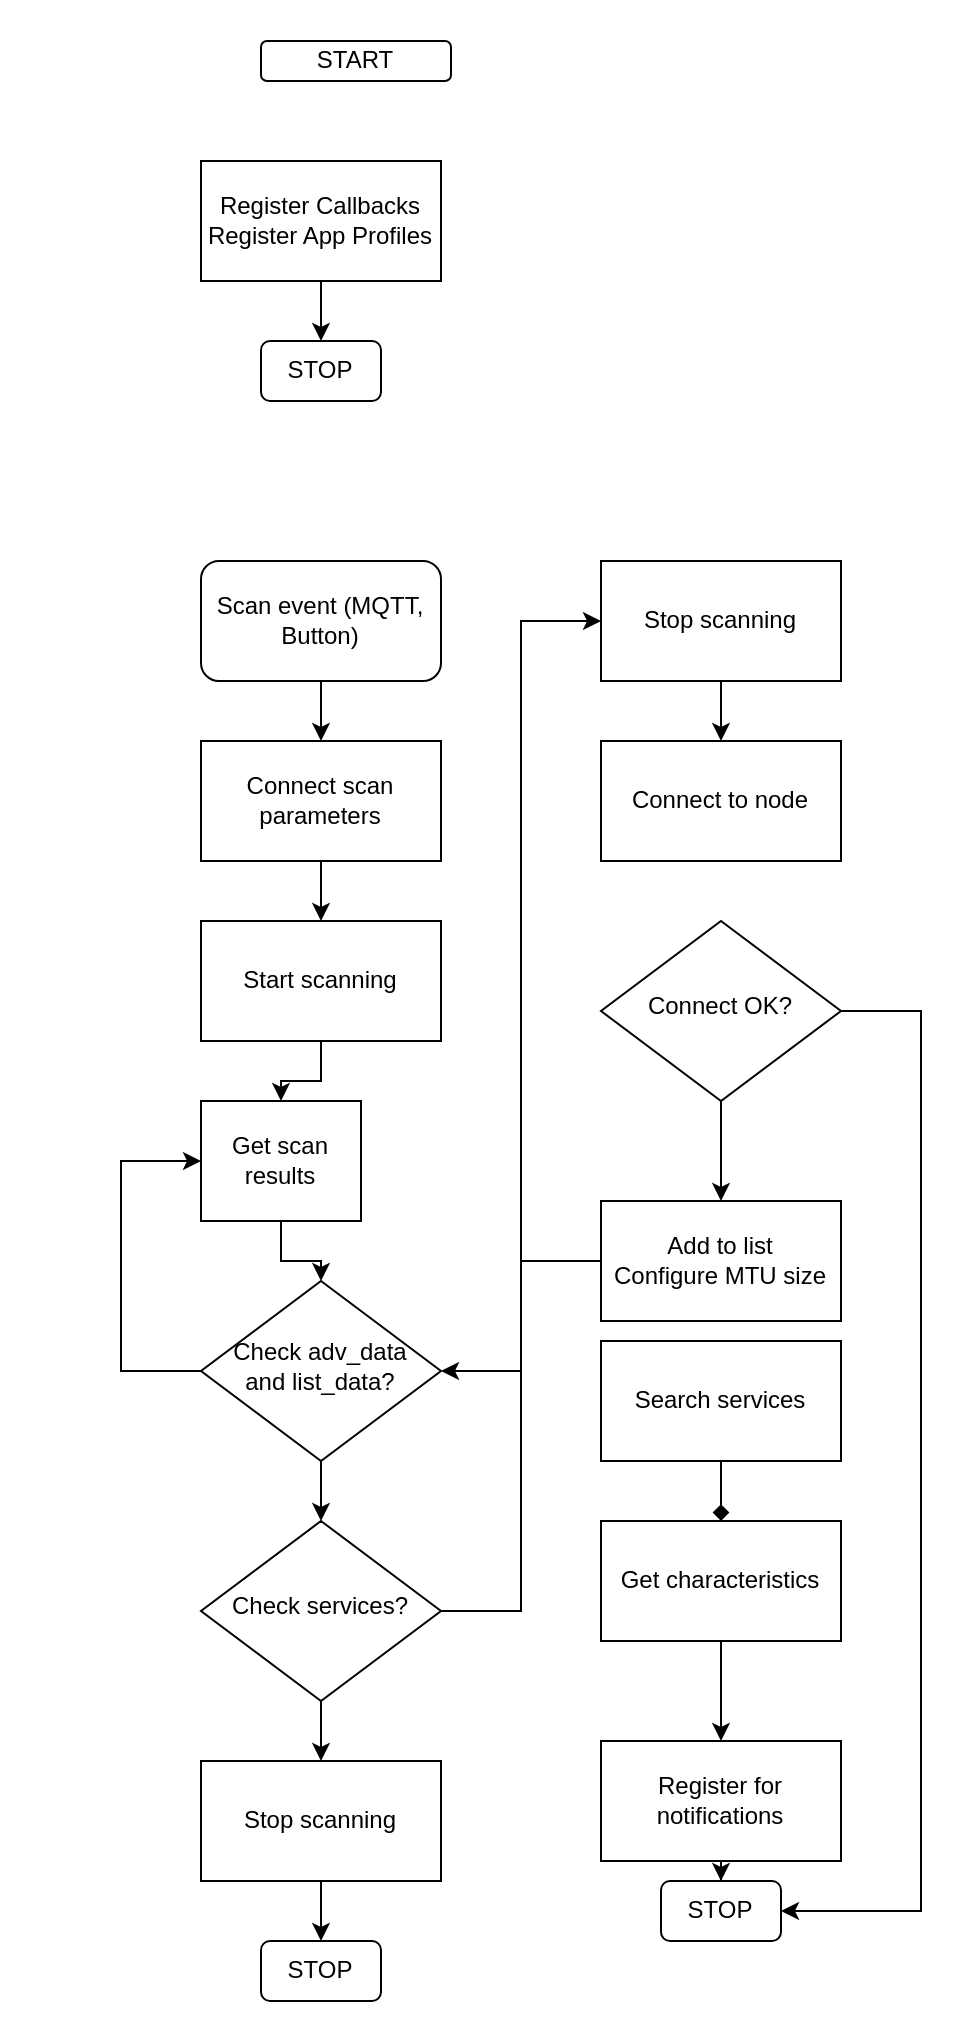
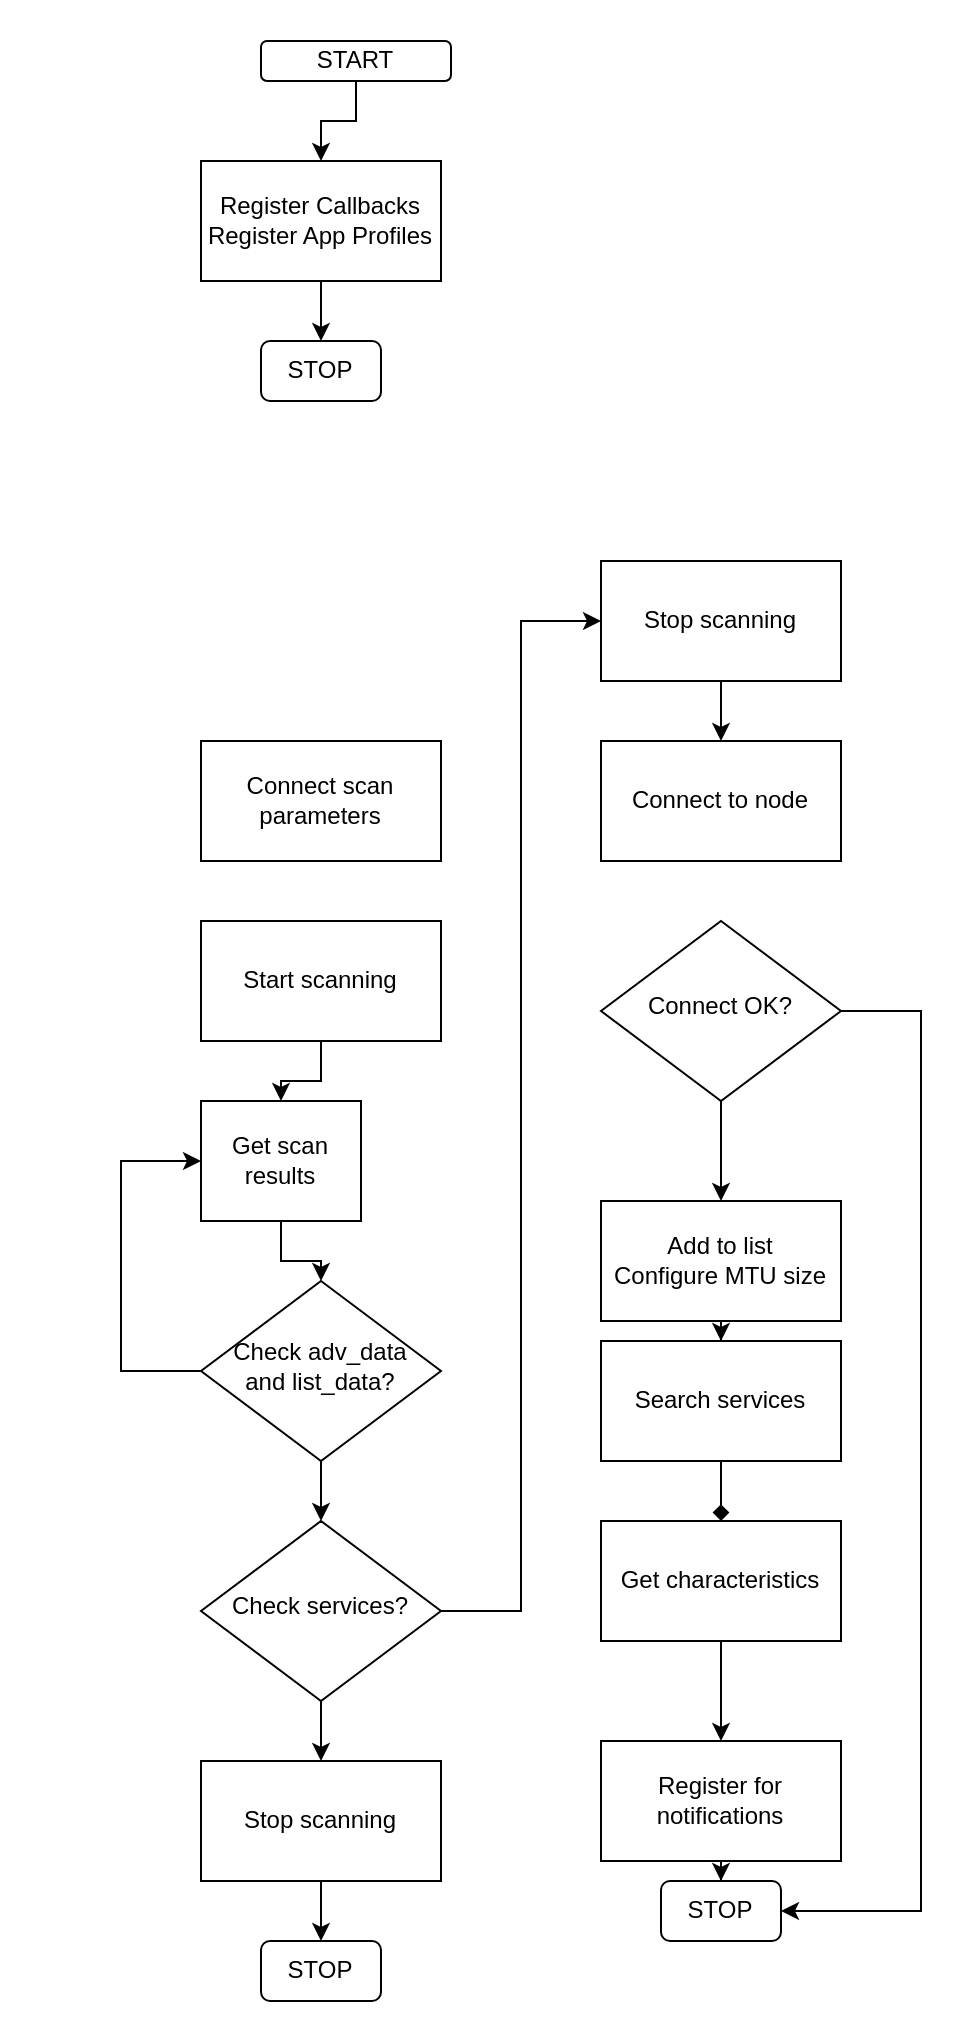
none -> (345, 121)
(321, 621) -> none
(321, 718) -> none
(321, 898) -> none
(563, 1261) -> (721, 1331)
